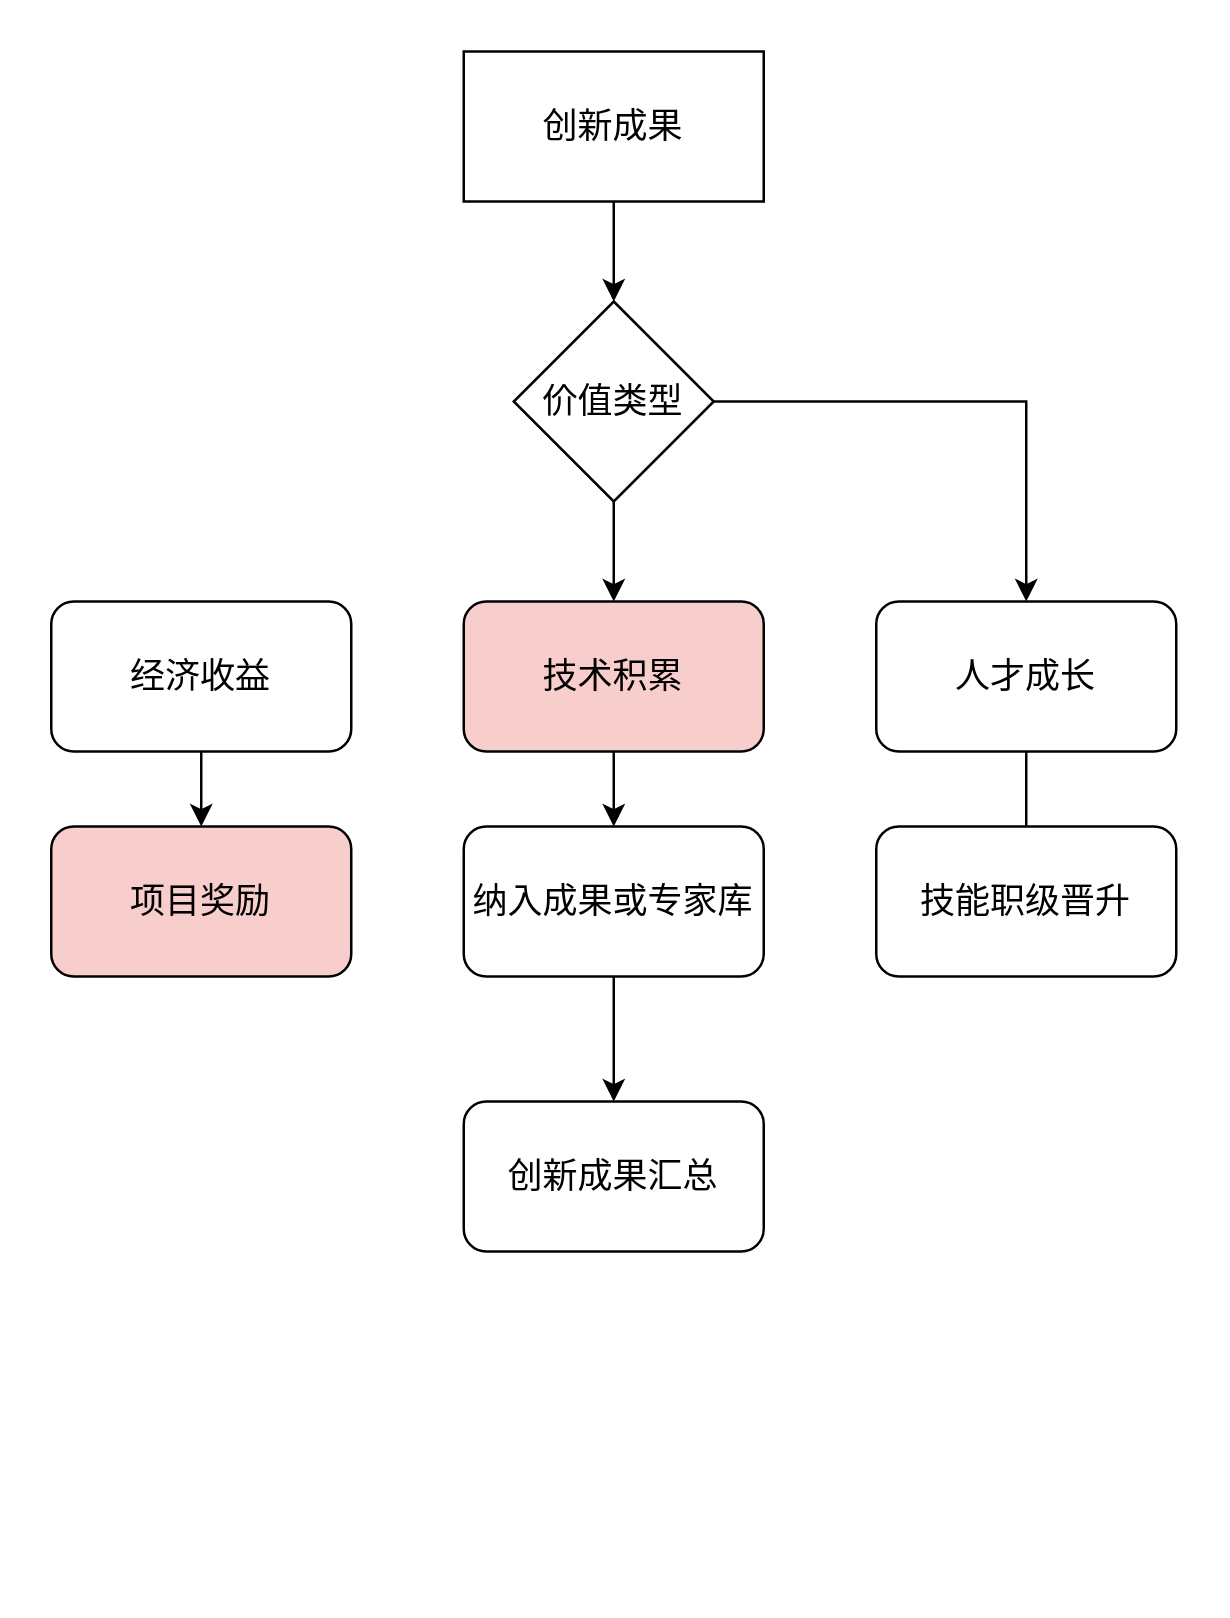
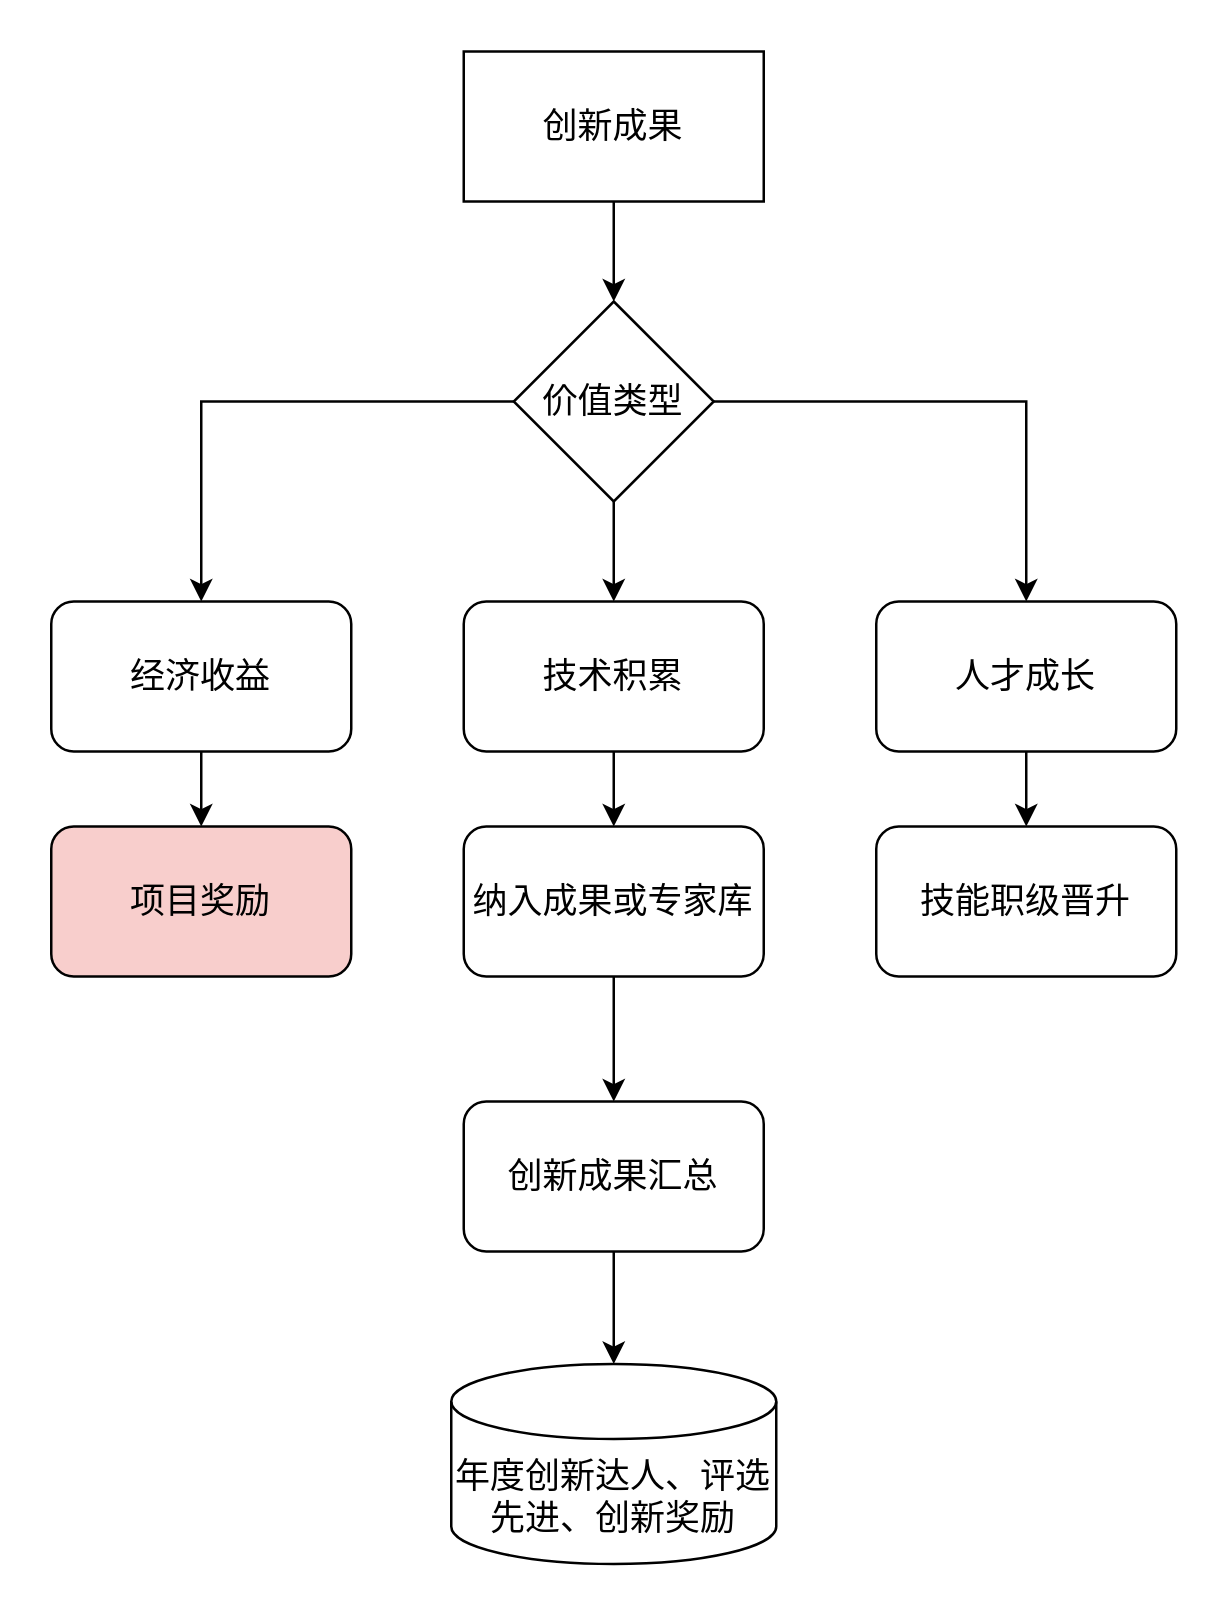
none -> (265, 401)
(614, 676) -> (614, 676)
(1026, 815) -> (1026, 808)
none -> (614, 1300)
none -> (614, 1464)
